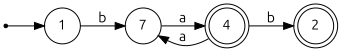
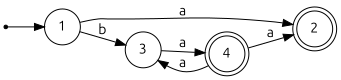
none -> (181, 18)
(271, 18) -> (271, 33)
(143, 26) -> (143, 50)
